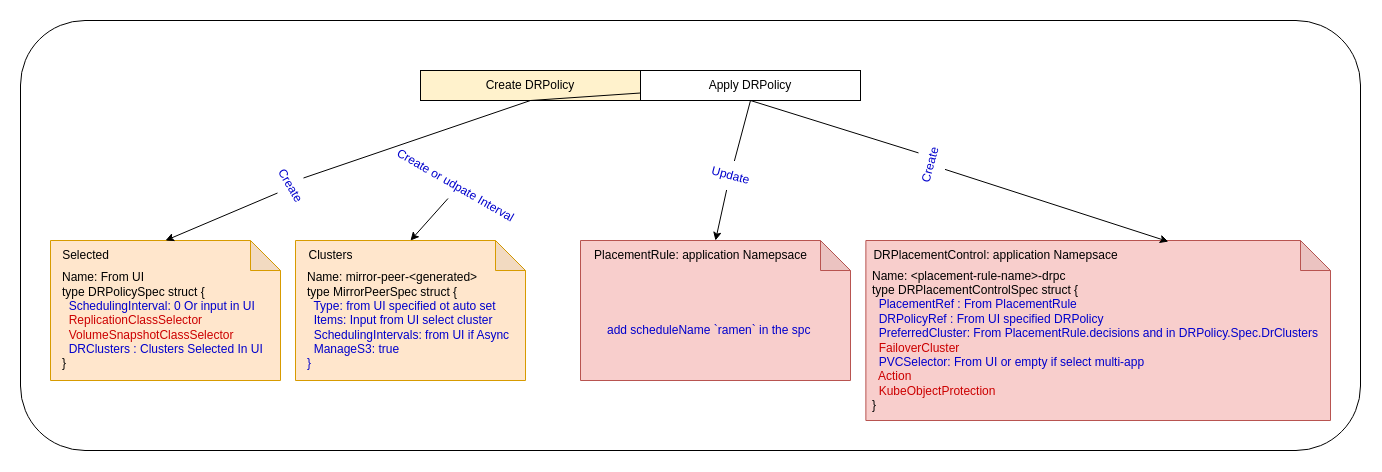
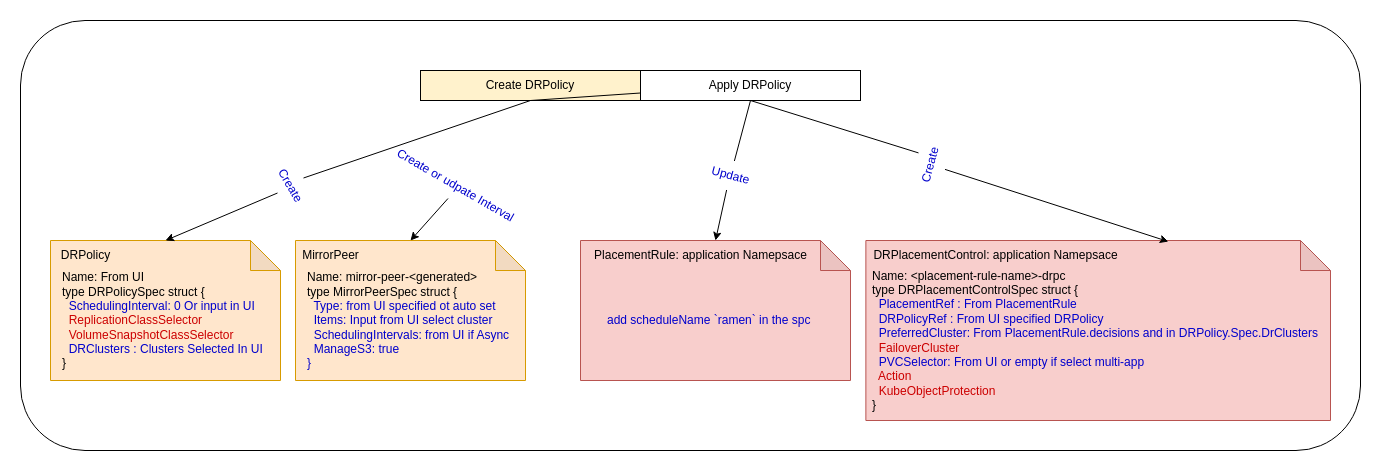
(86, 256) -> (86, 256)
(331, 256) -> (331, 256)
(721, 331) -> (721, 321)
